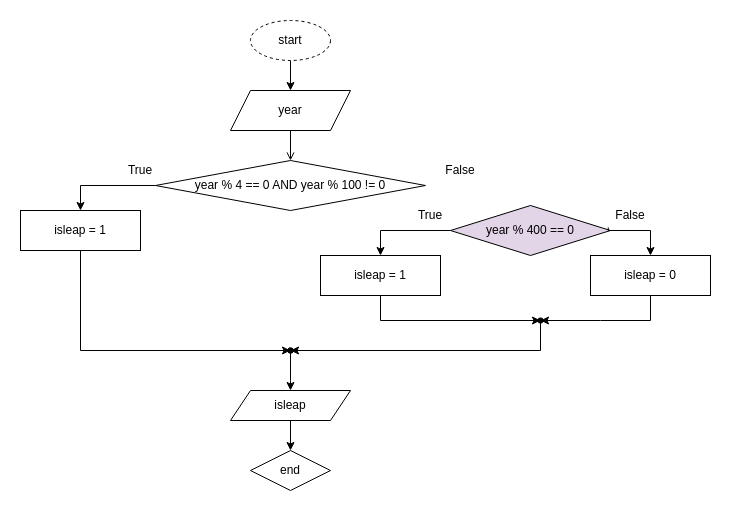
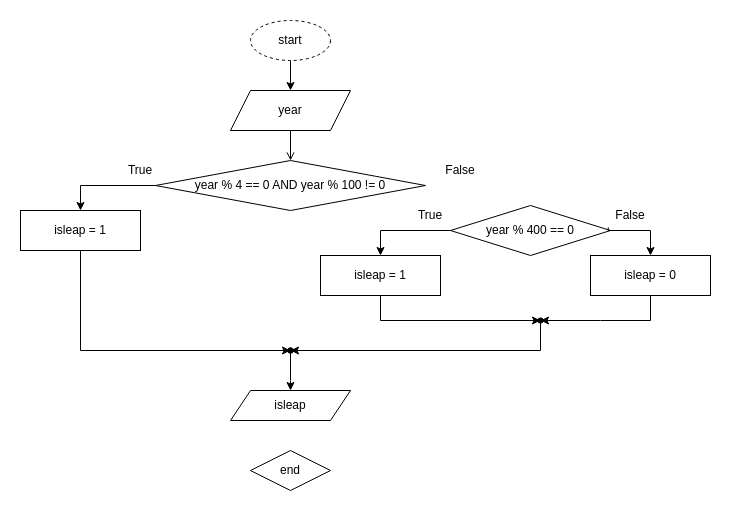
(531, 231) -> (531, 231)
(291, 440) -> none
